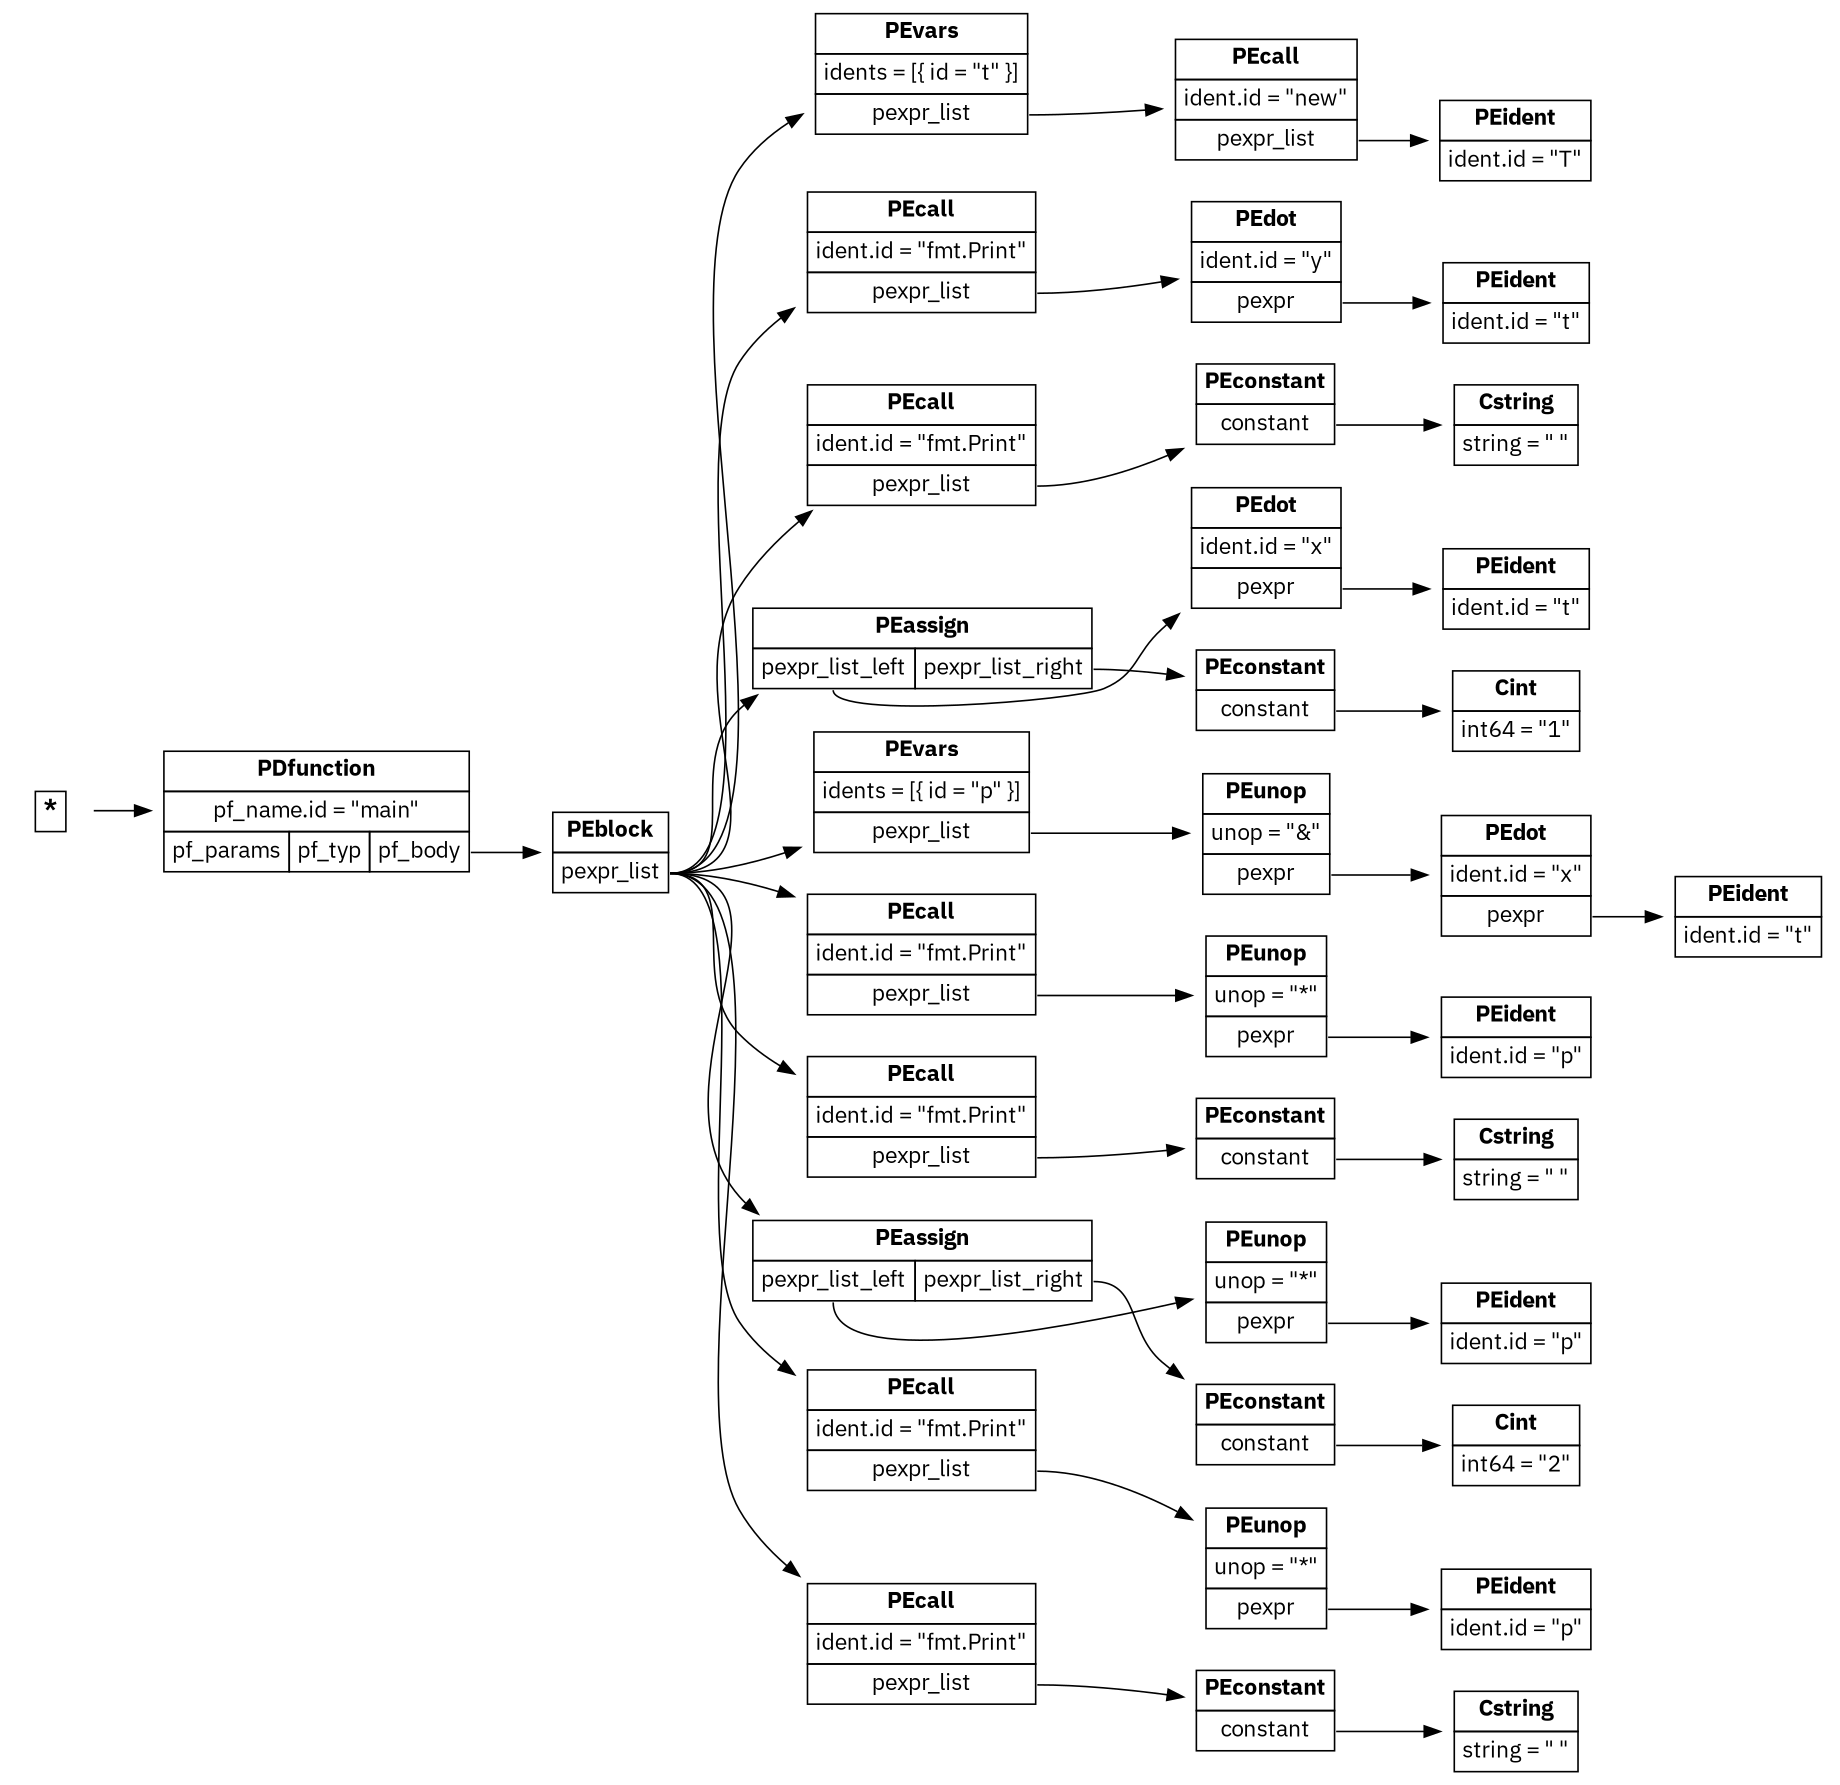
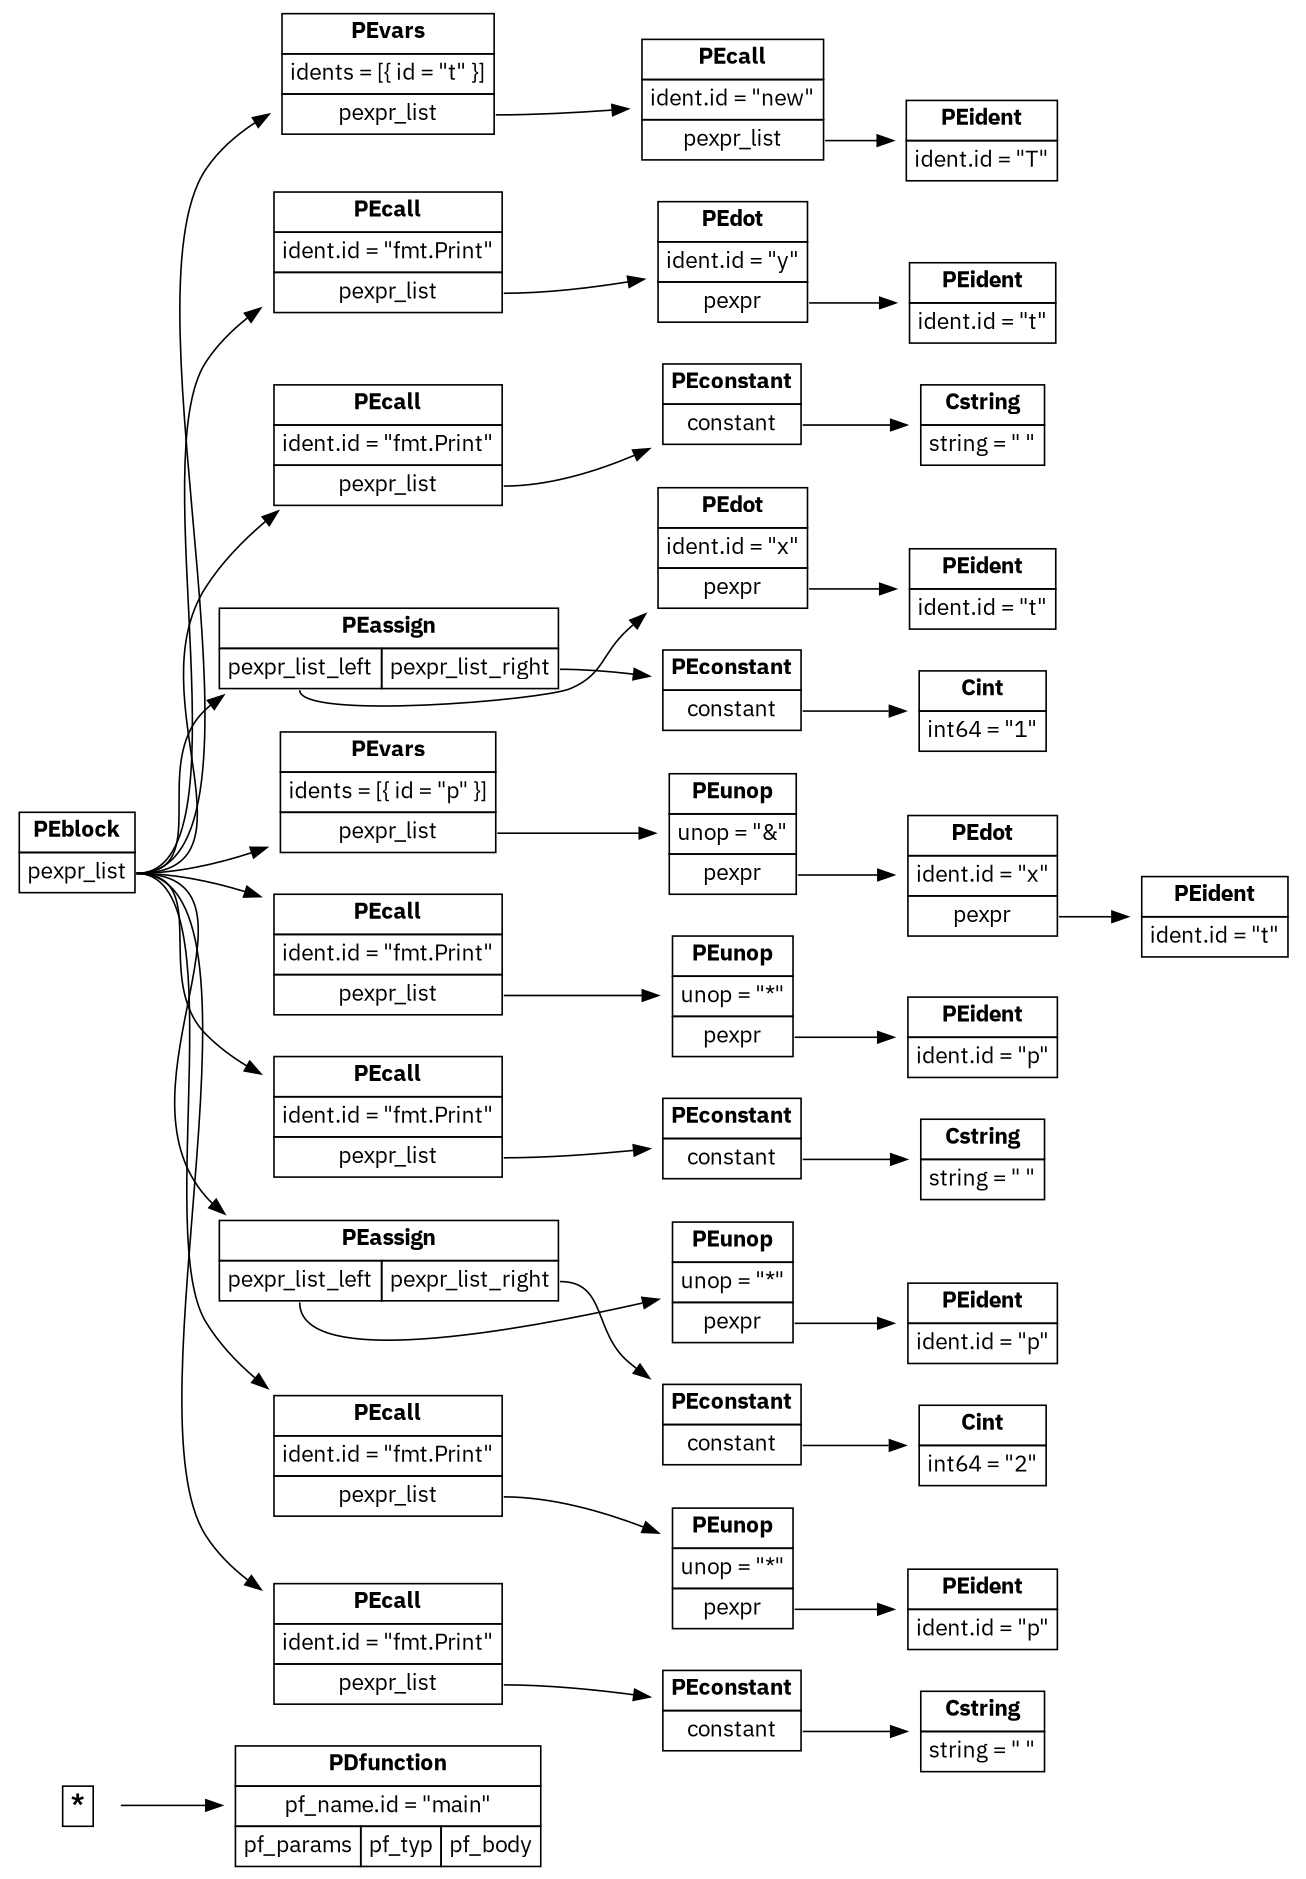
(497, 852) -> none
